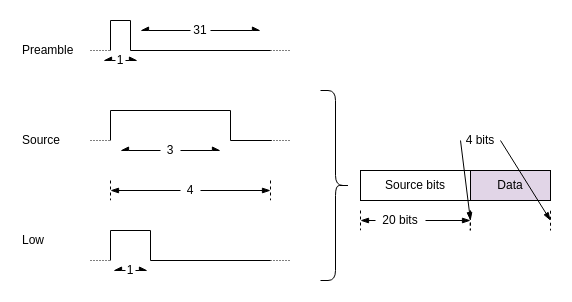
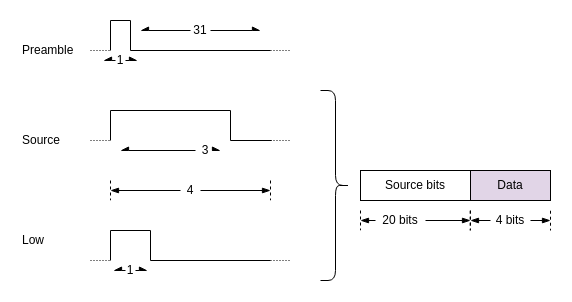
(481, 141) -> (511, 221)
(171, 151) -> (206, 151)
